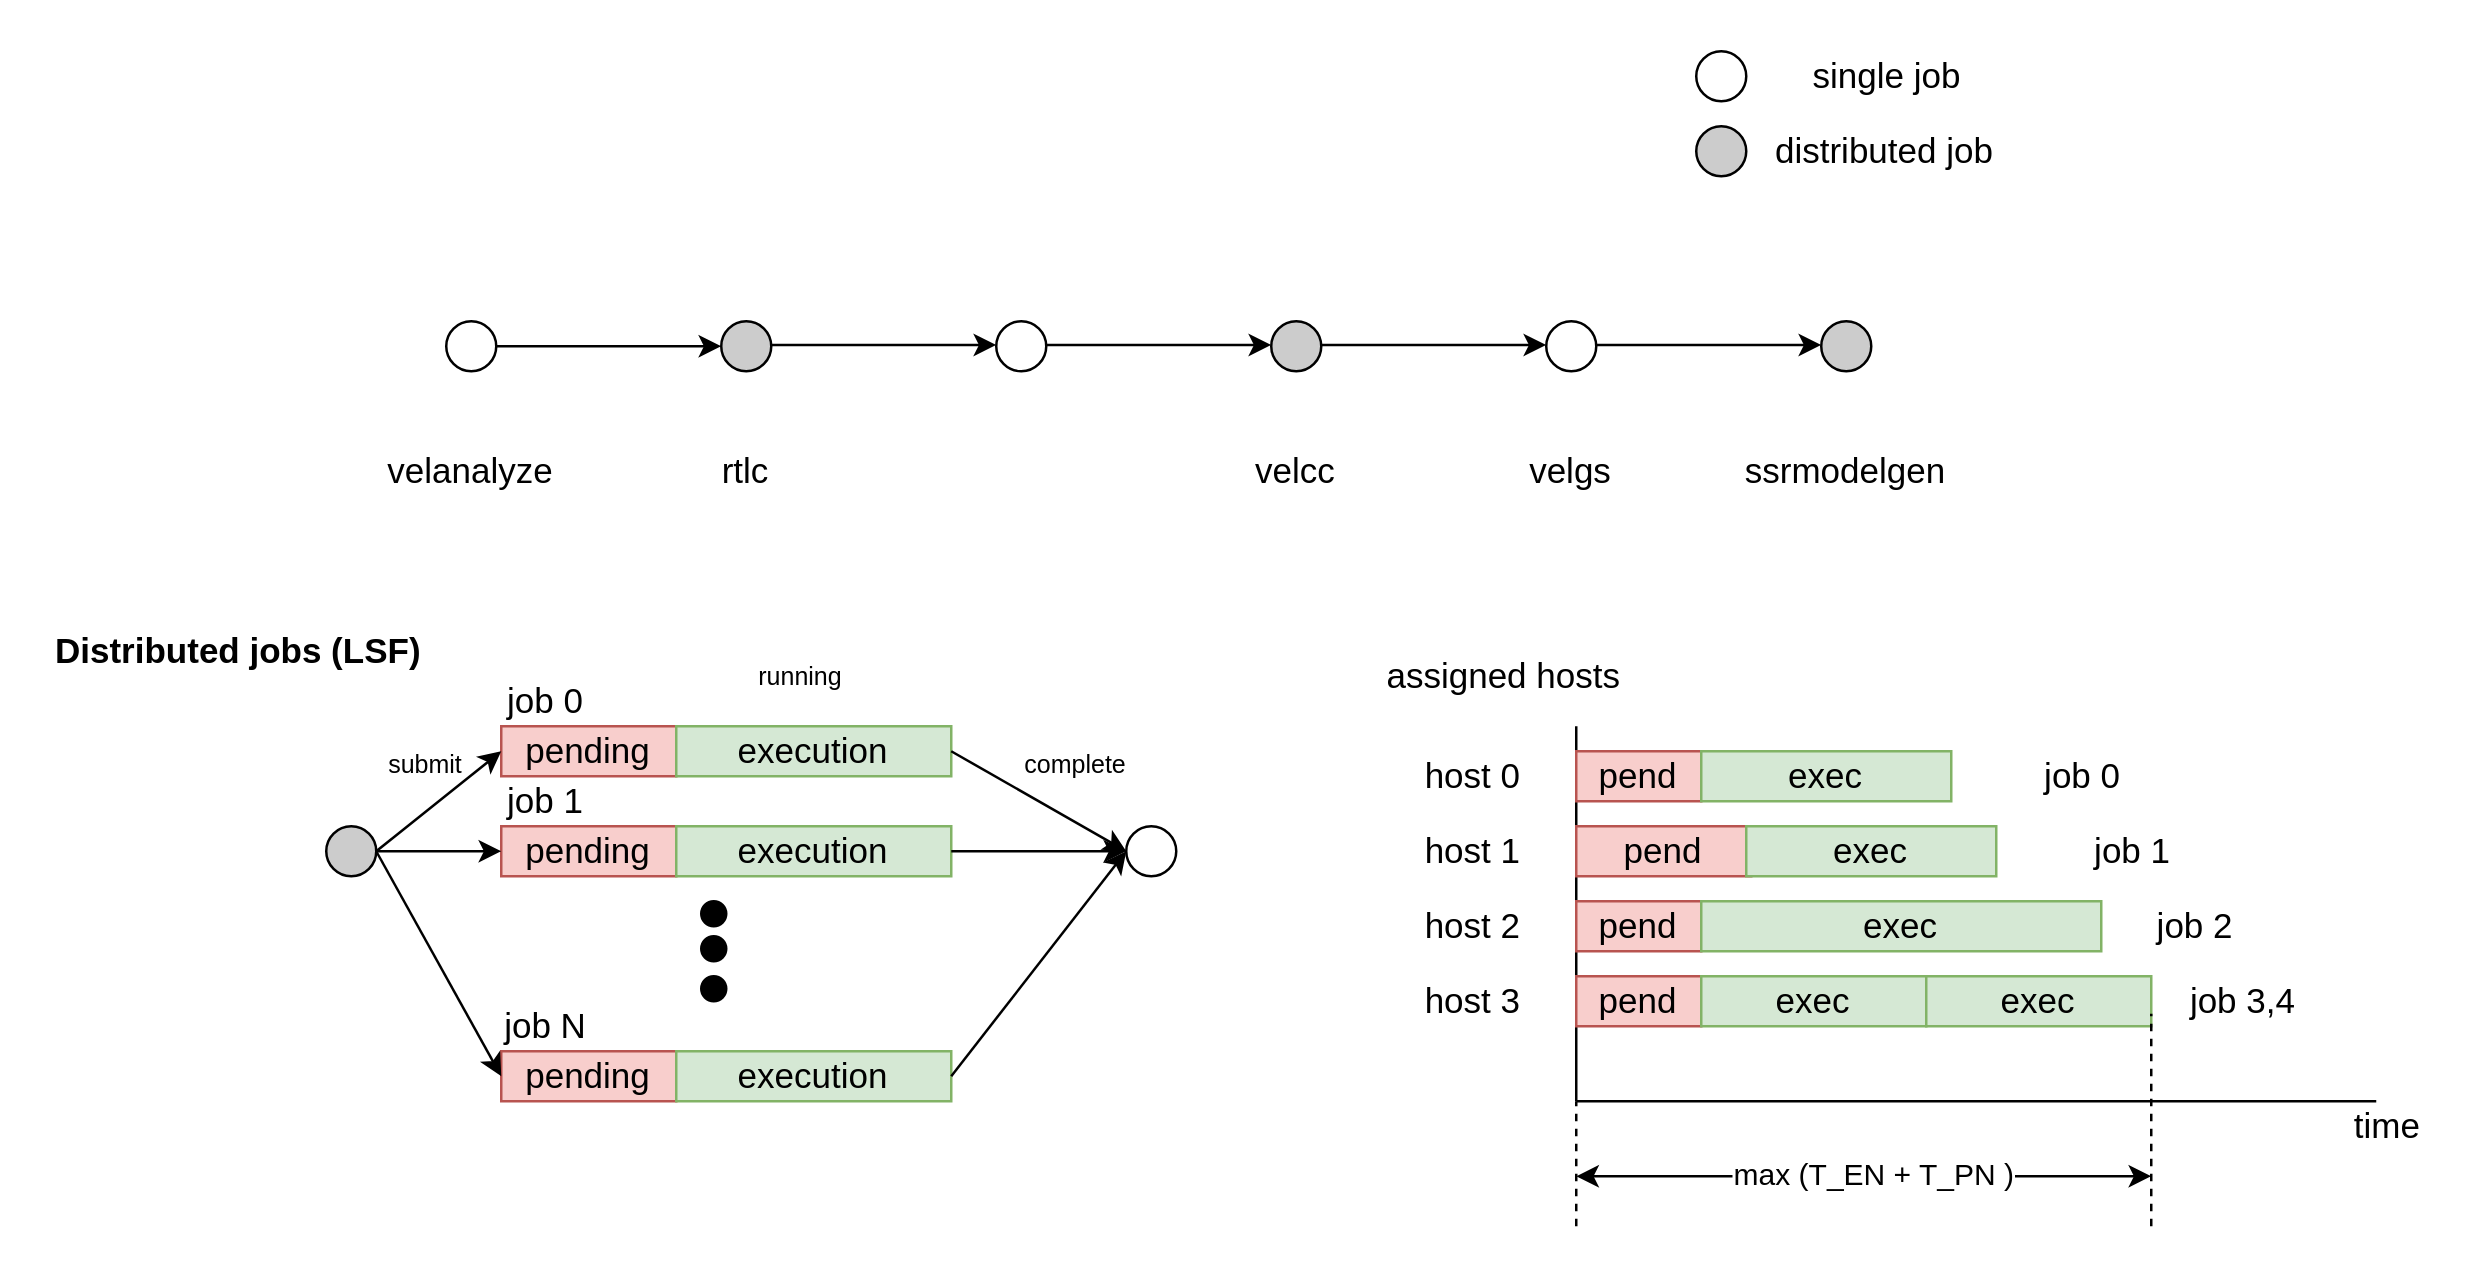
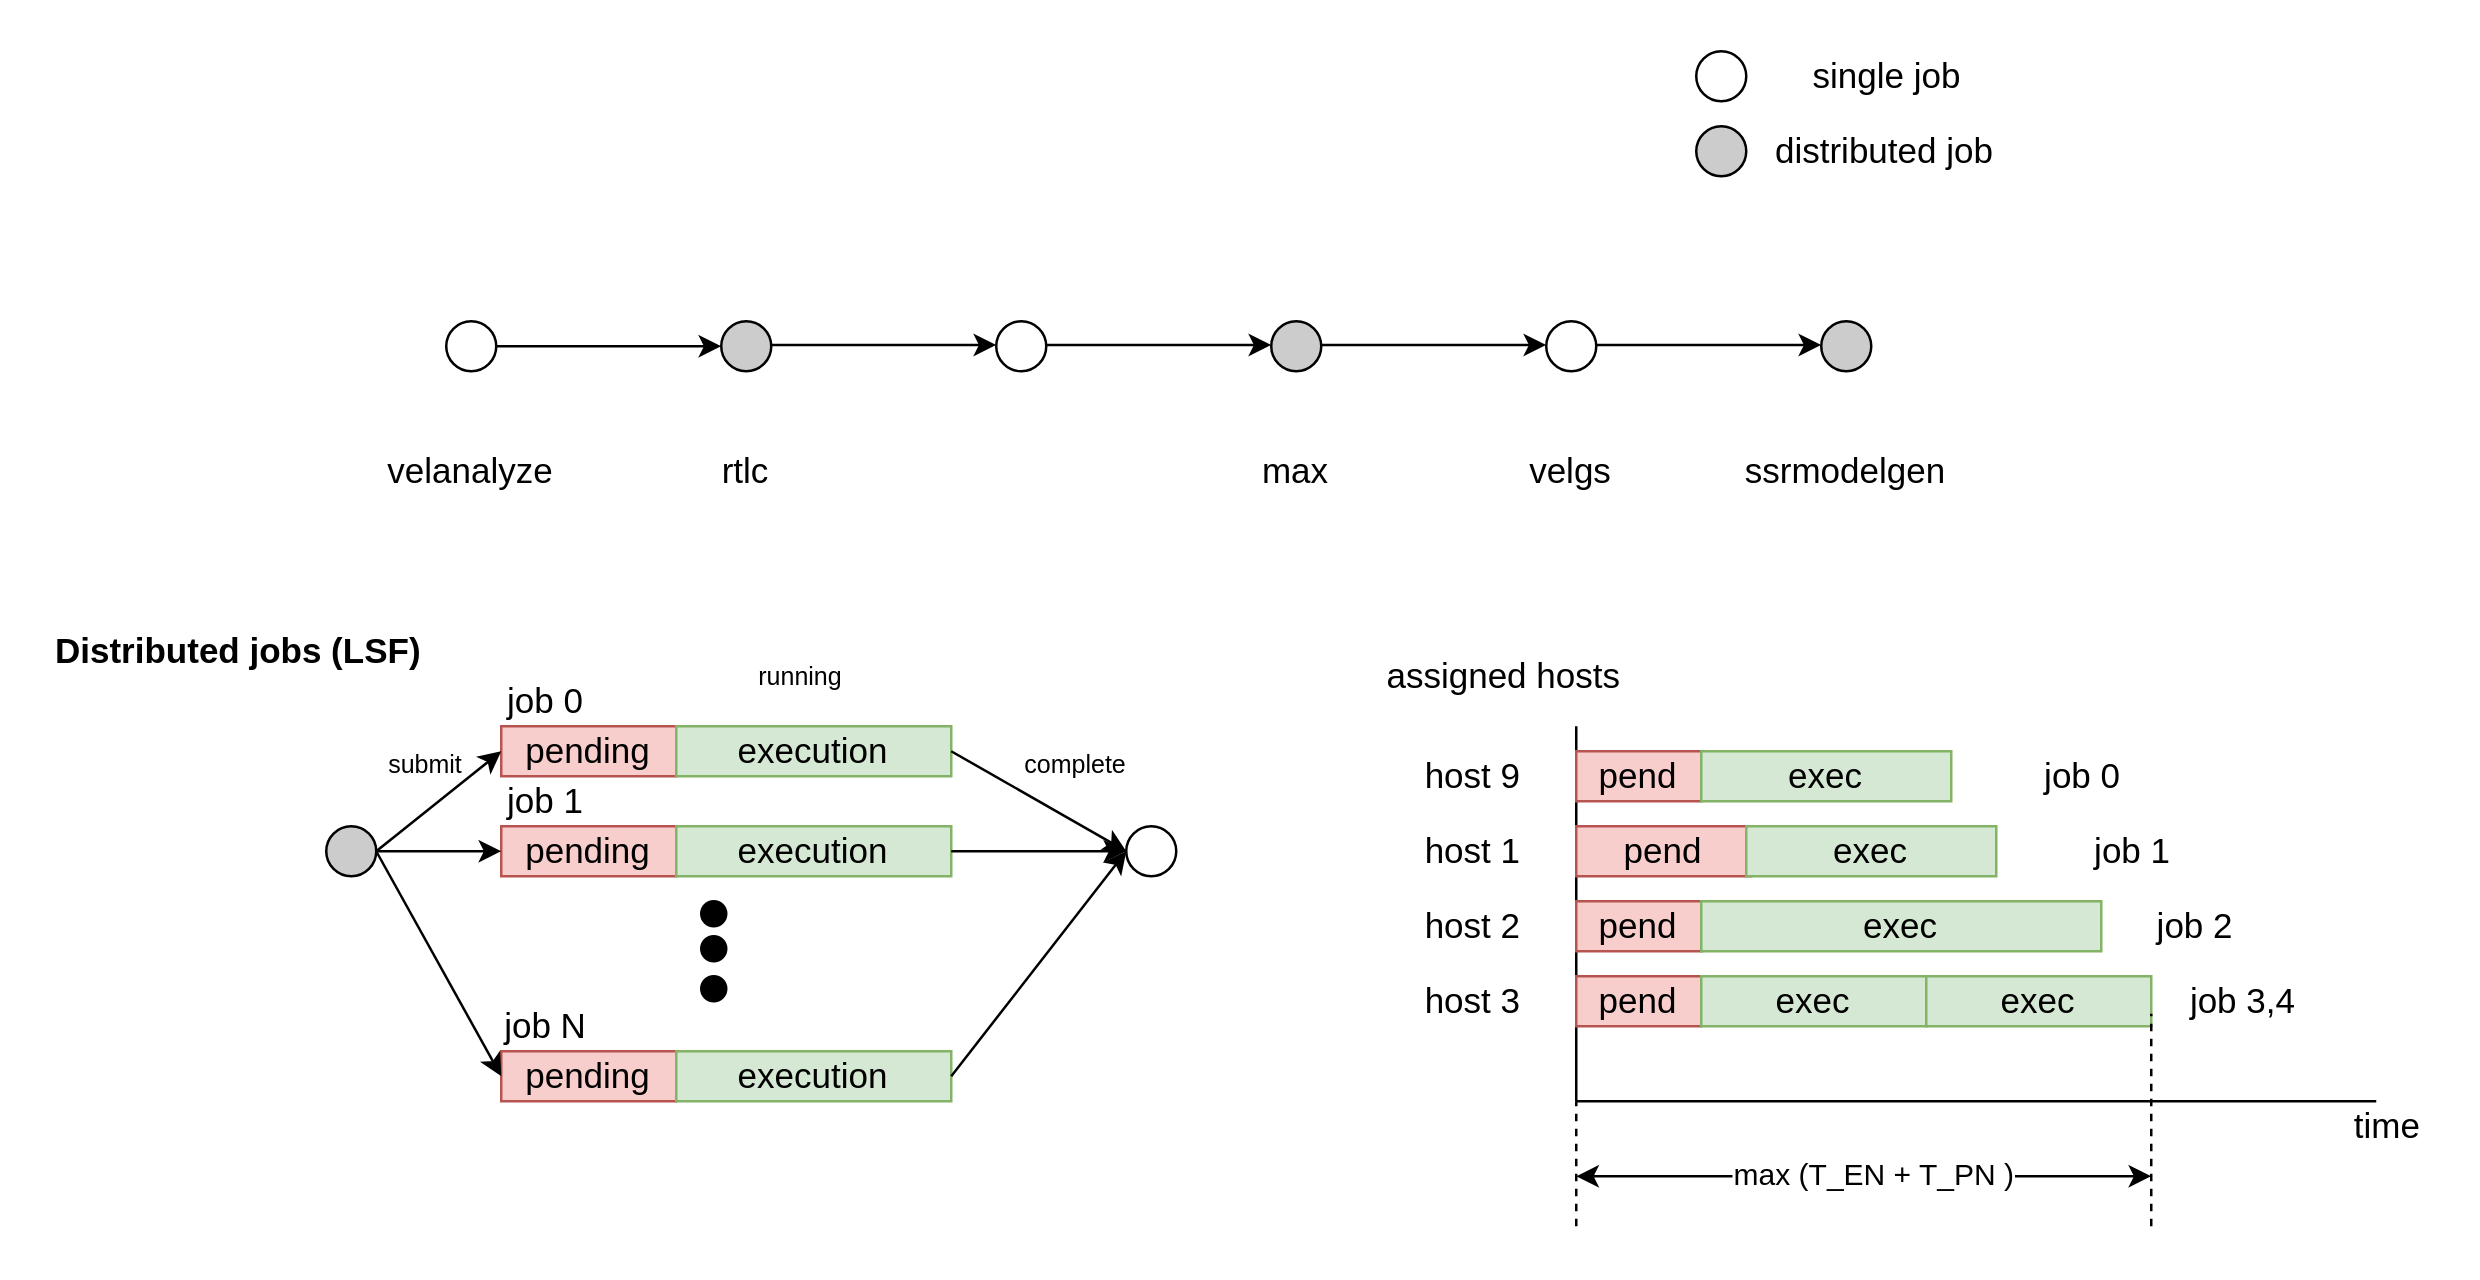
(1296, 471) -> (1296, 471)
(1467, 776) -> (1467, 776)
